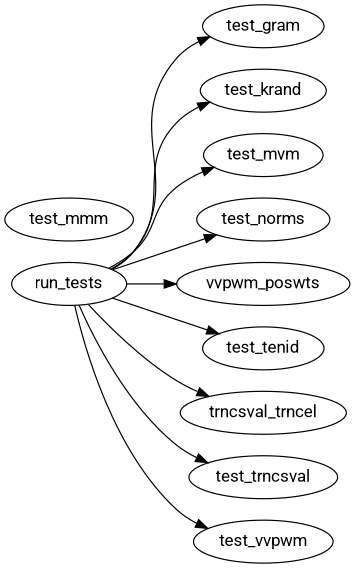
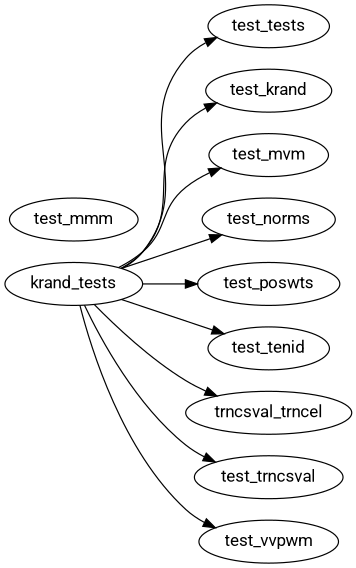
(263, 26) -> (269, 26)
(69, 284) -> (74, 284)
(263, 284) -> (269, 284)
